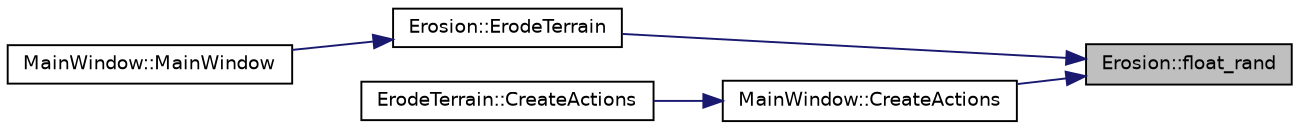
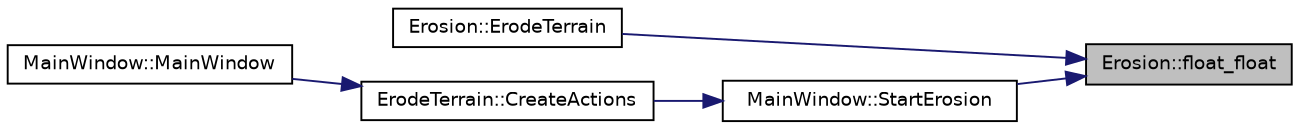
(333, 46) -> (317, 81)
(1189, 64) -> (1189, 64)
(870, 101) -> (870, 101)
